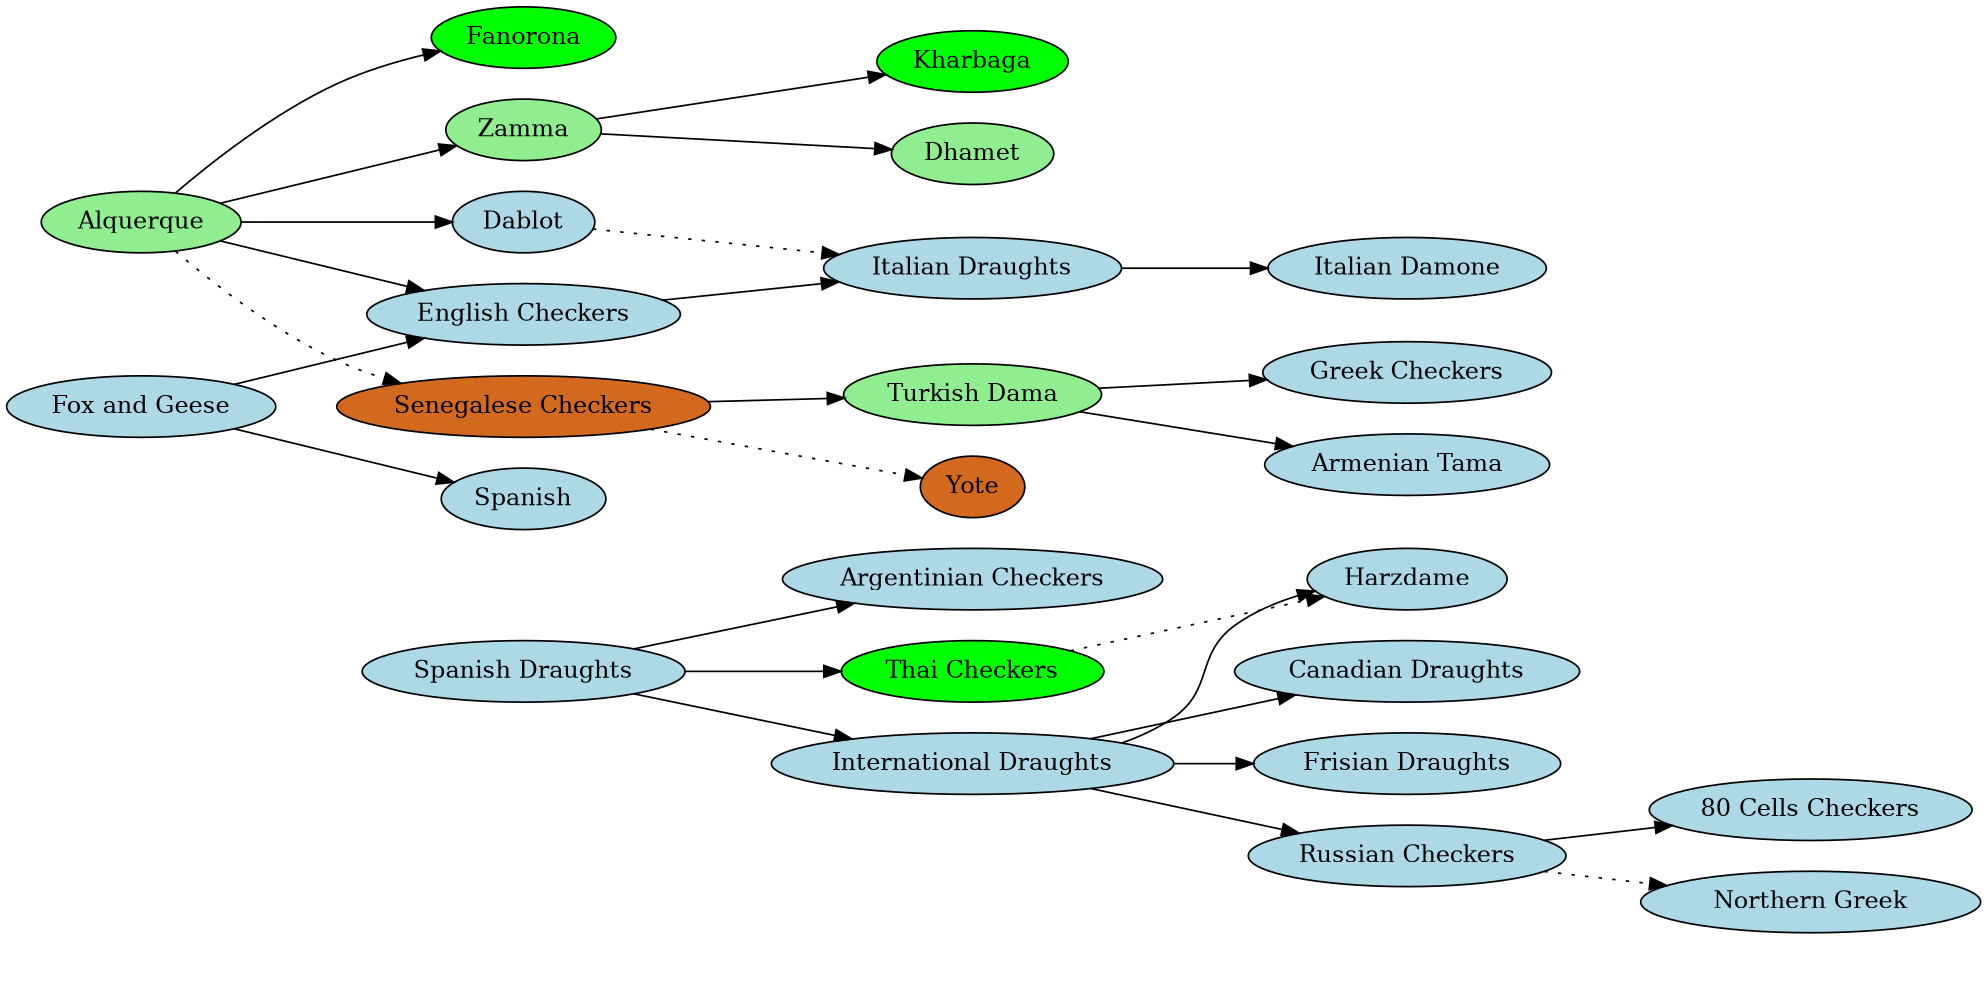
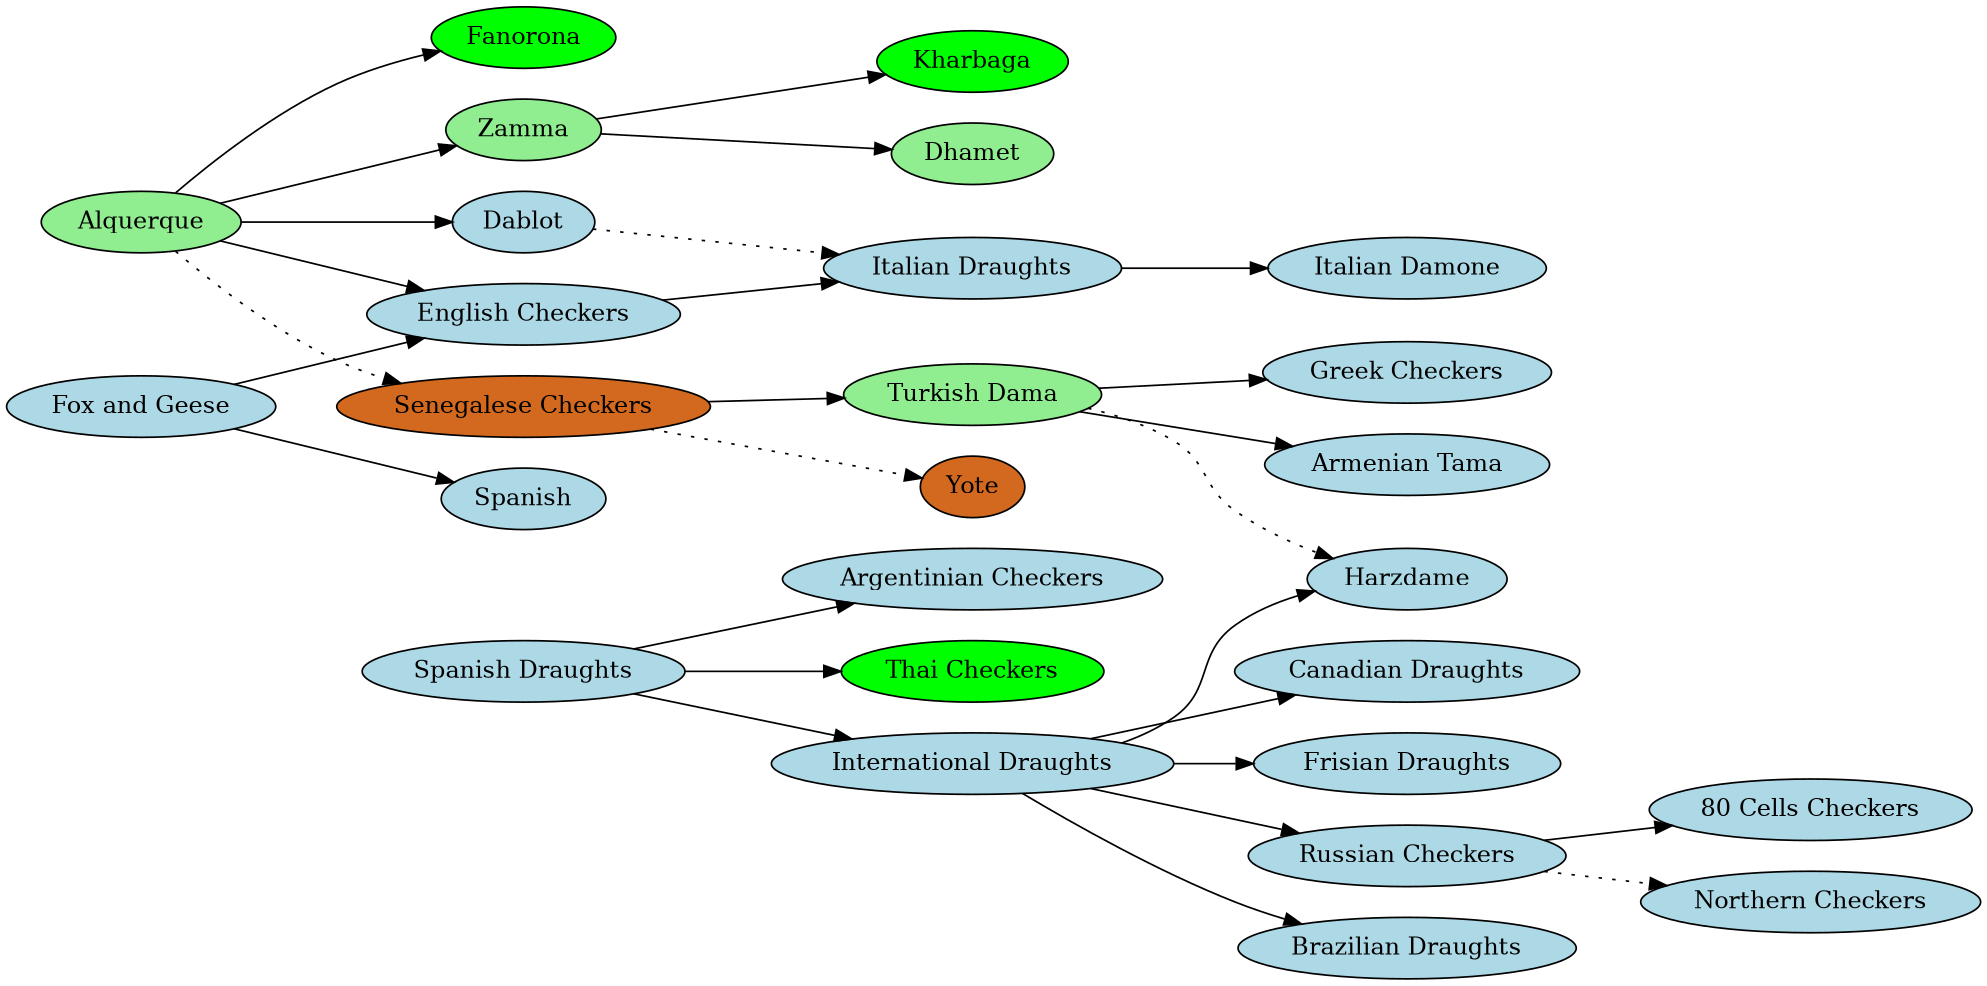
(1189, 625) -> (1205, 475)
(1811, 902) -> (1811, 902)
none -> (1407, 948)
